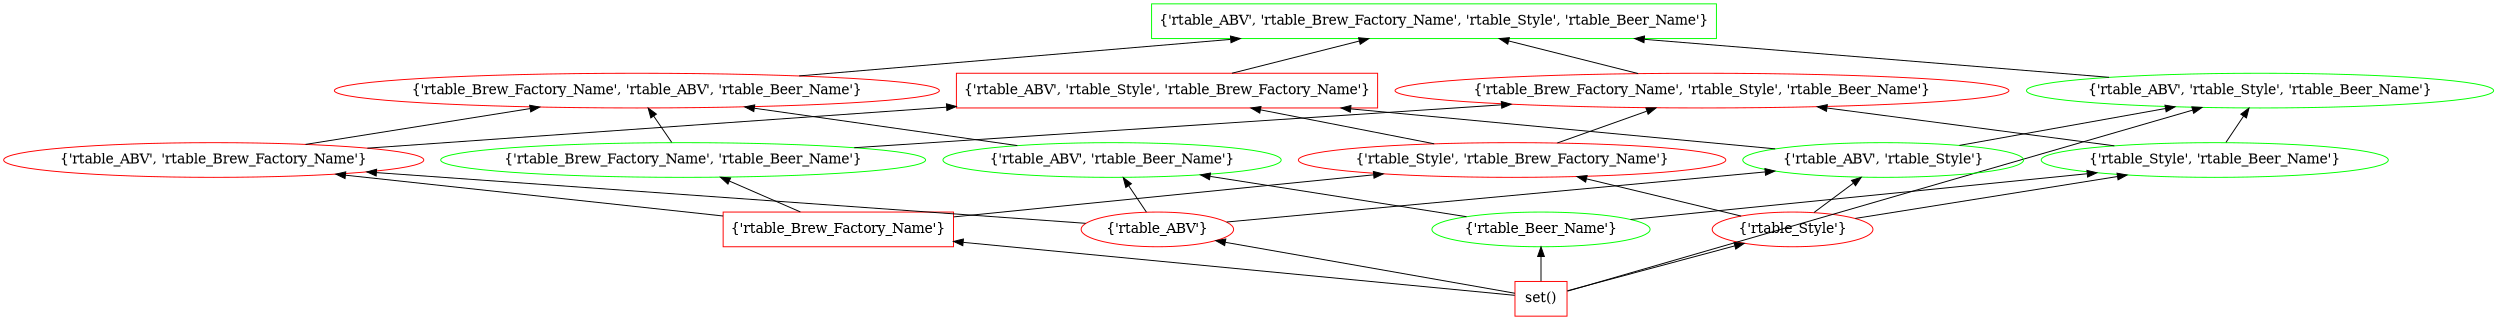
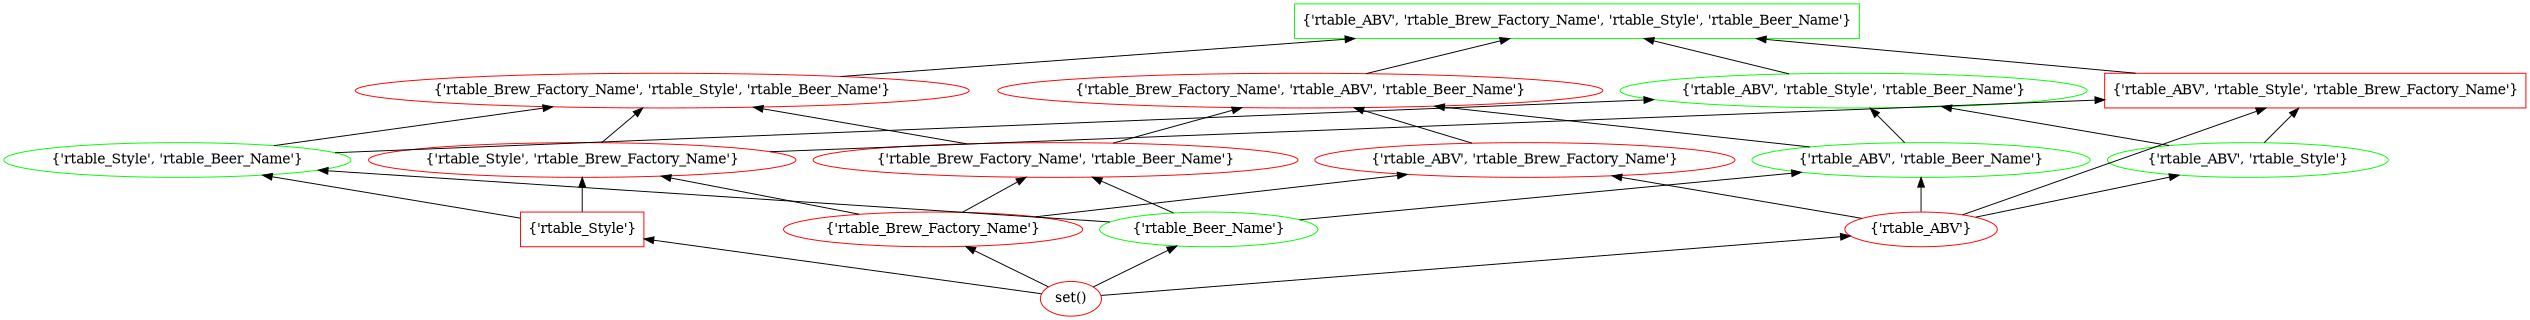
(643, 129) -> (2110, 163)
(683, 160) -> (1055, 160)
(1841, 192) -> none
none -> (1137, 197)
(1880, 201) -> (1891, 129)
(838, 229) -> (933, 229)
(1793, 229) -> (582, 229)
(1541, 299) -> (1071, 299)
